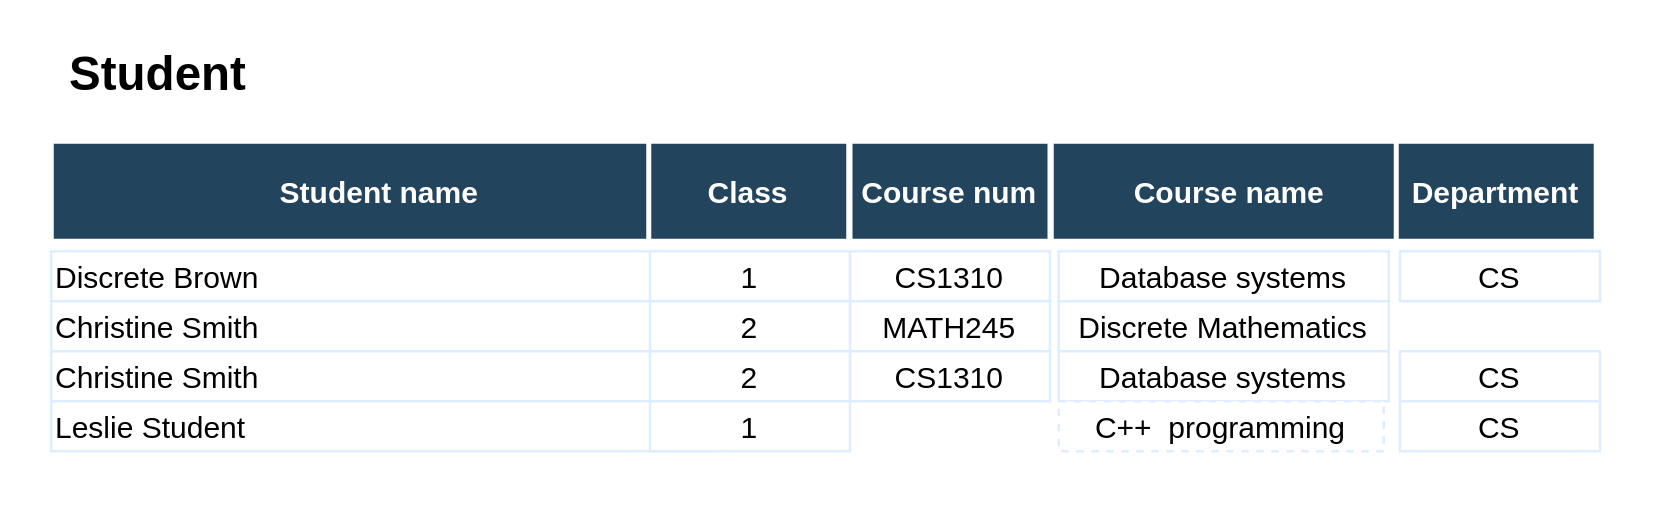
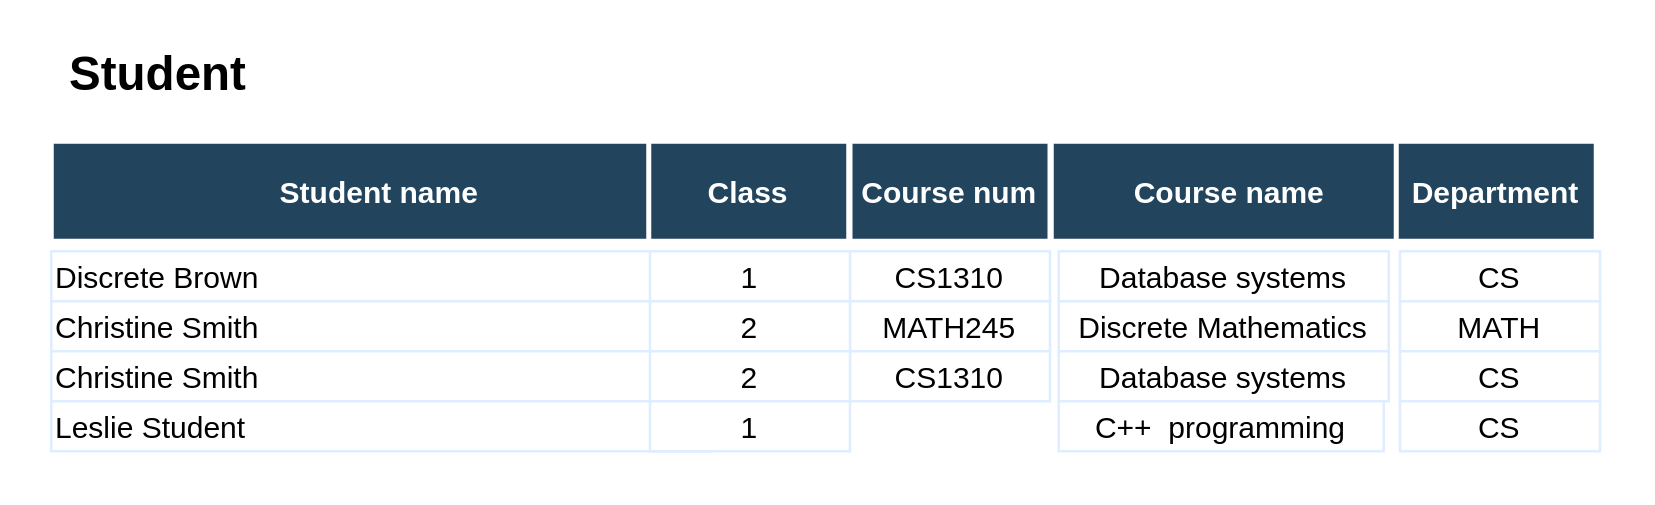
none -> (1500, 326)
(1221, 426) -> (1221, 426)
